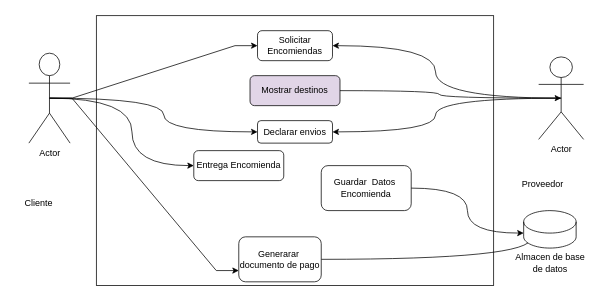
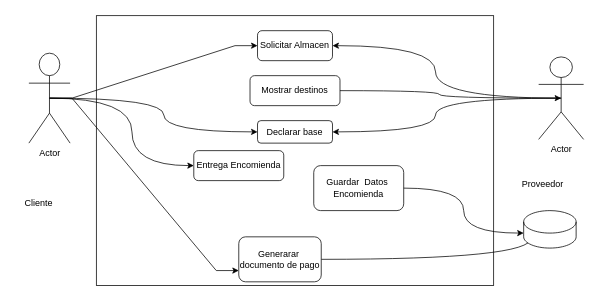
(295, 45) -> (295, 45)
(295, 90) -> (295, 90)
(295, 132) -> (295, 132)
(366, 188) -> (359, 188)
(550, 263) -> none
